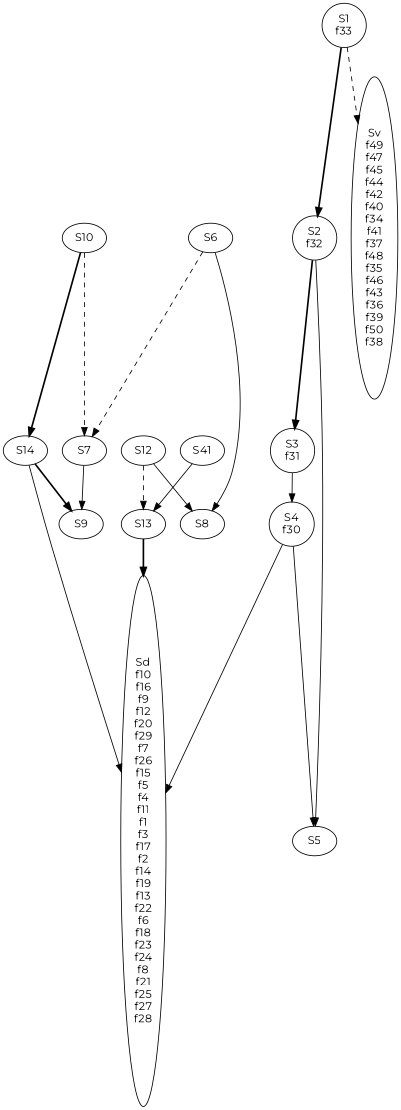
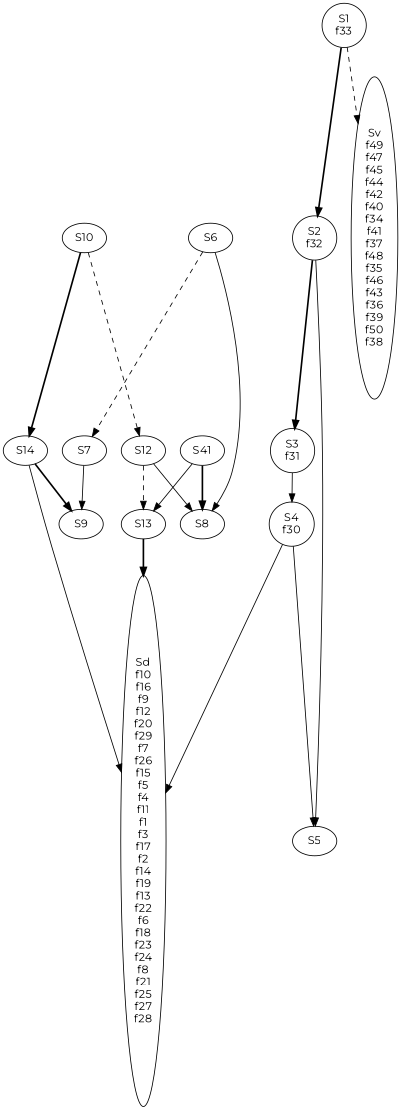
(84, 340) -> (113, 340)
none -> (202, 483)
